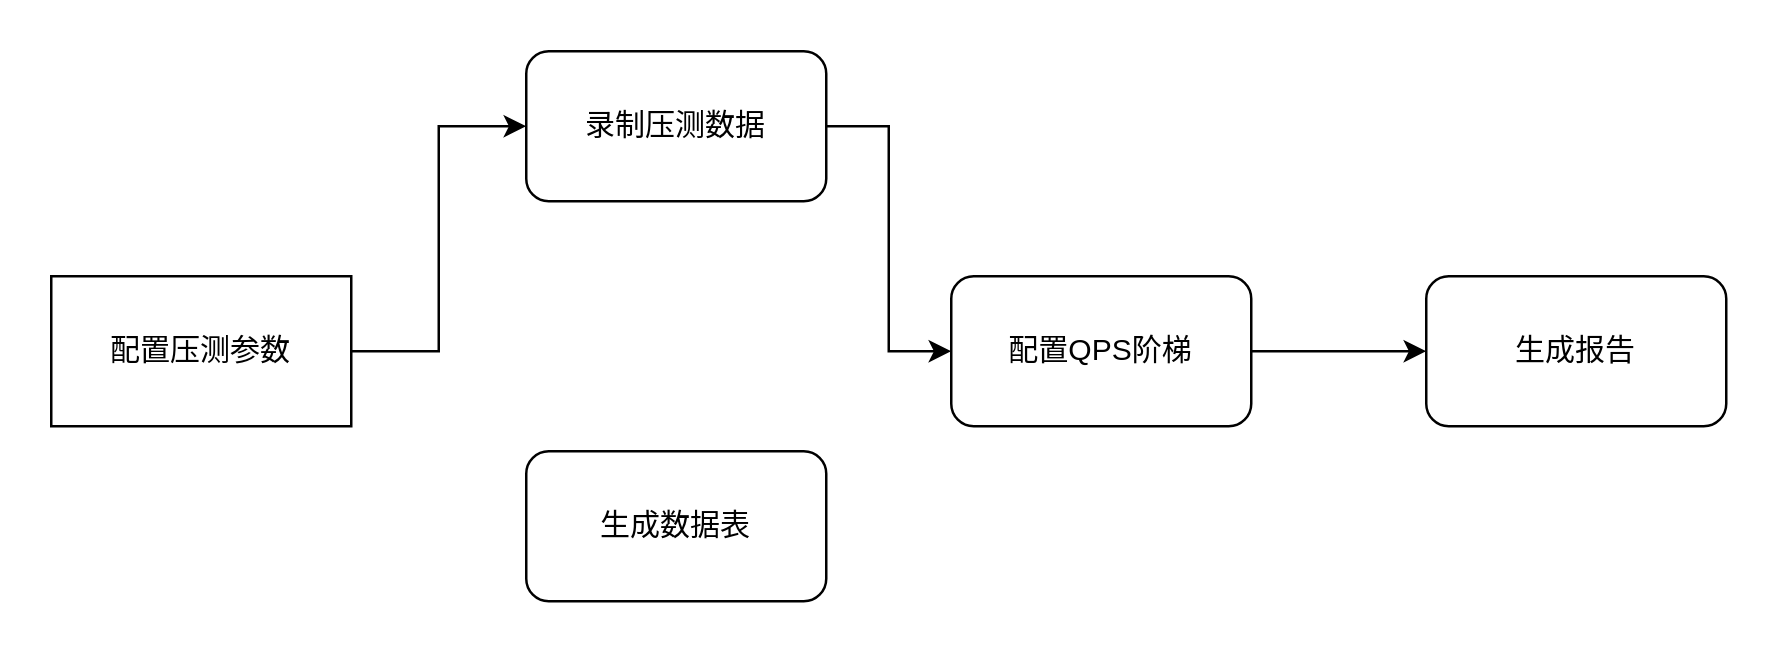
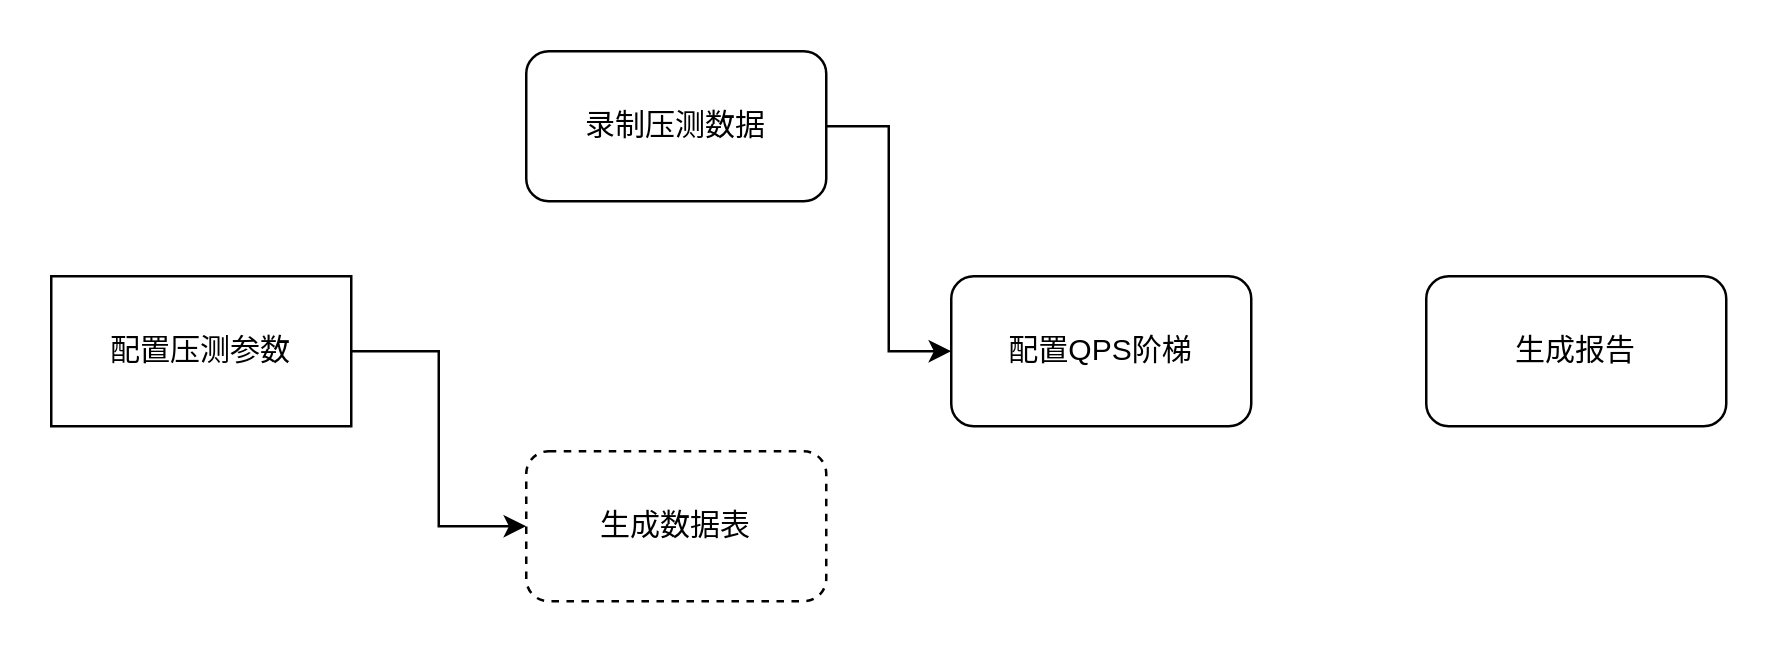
(439, 203) -> none
(1330, 351) -> none
none -> (439, 474)
(676, 526) -> (676, 526)
